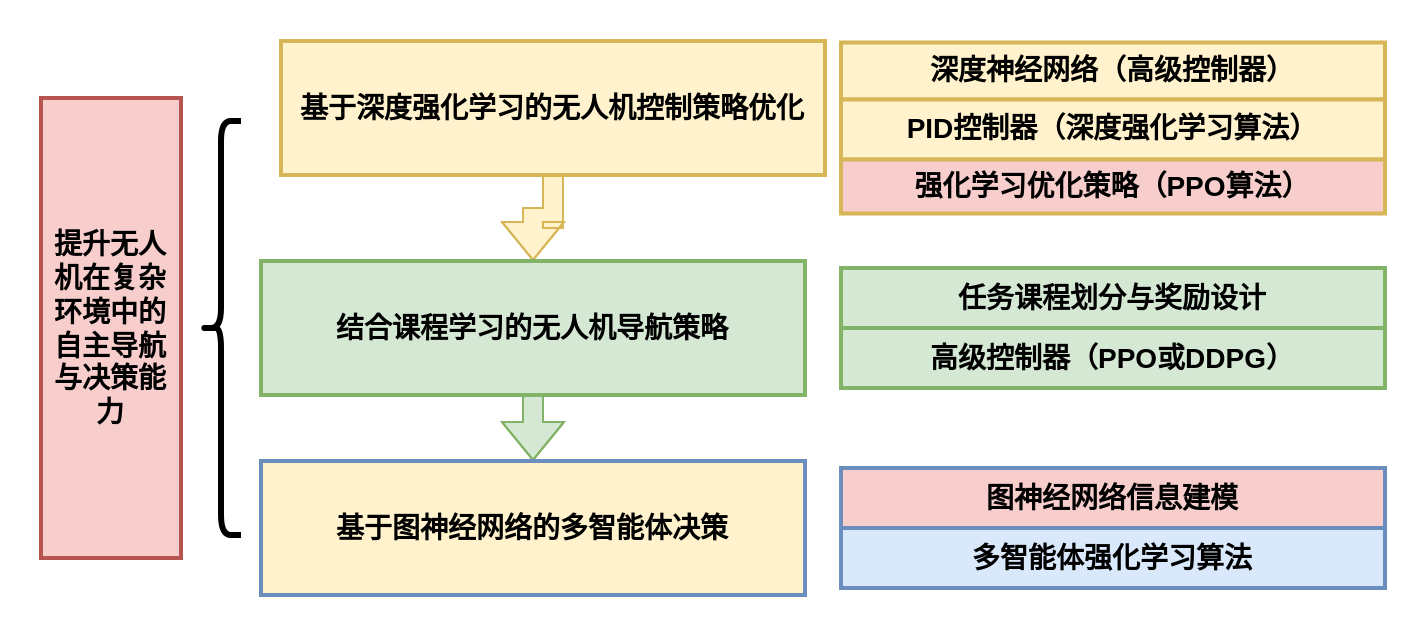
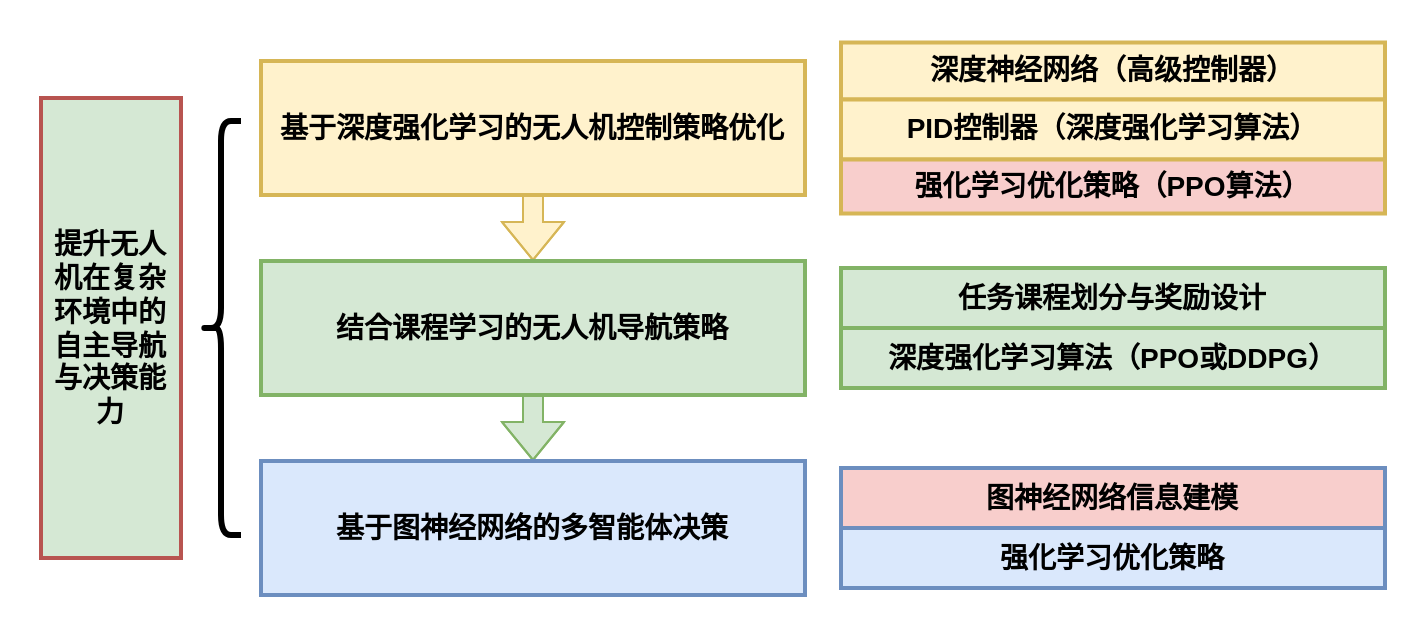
(553, 108) -> (533, 128)
(111, 328) -> (111, 328)
(1113, 359) -> (1113, 359)
(533, 528) -> (533, 528)
(1113, 559) -> (1113, 559)
